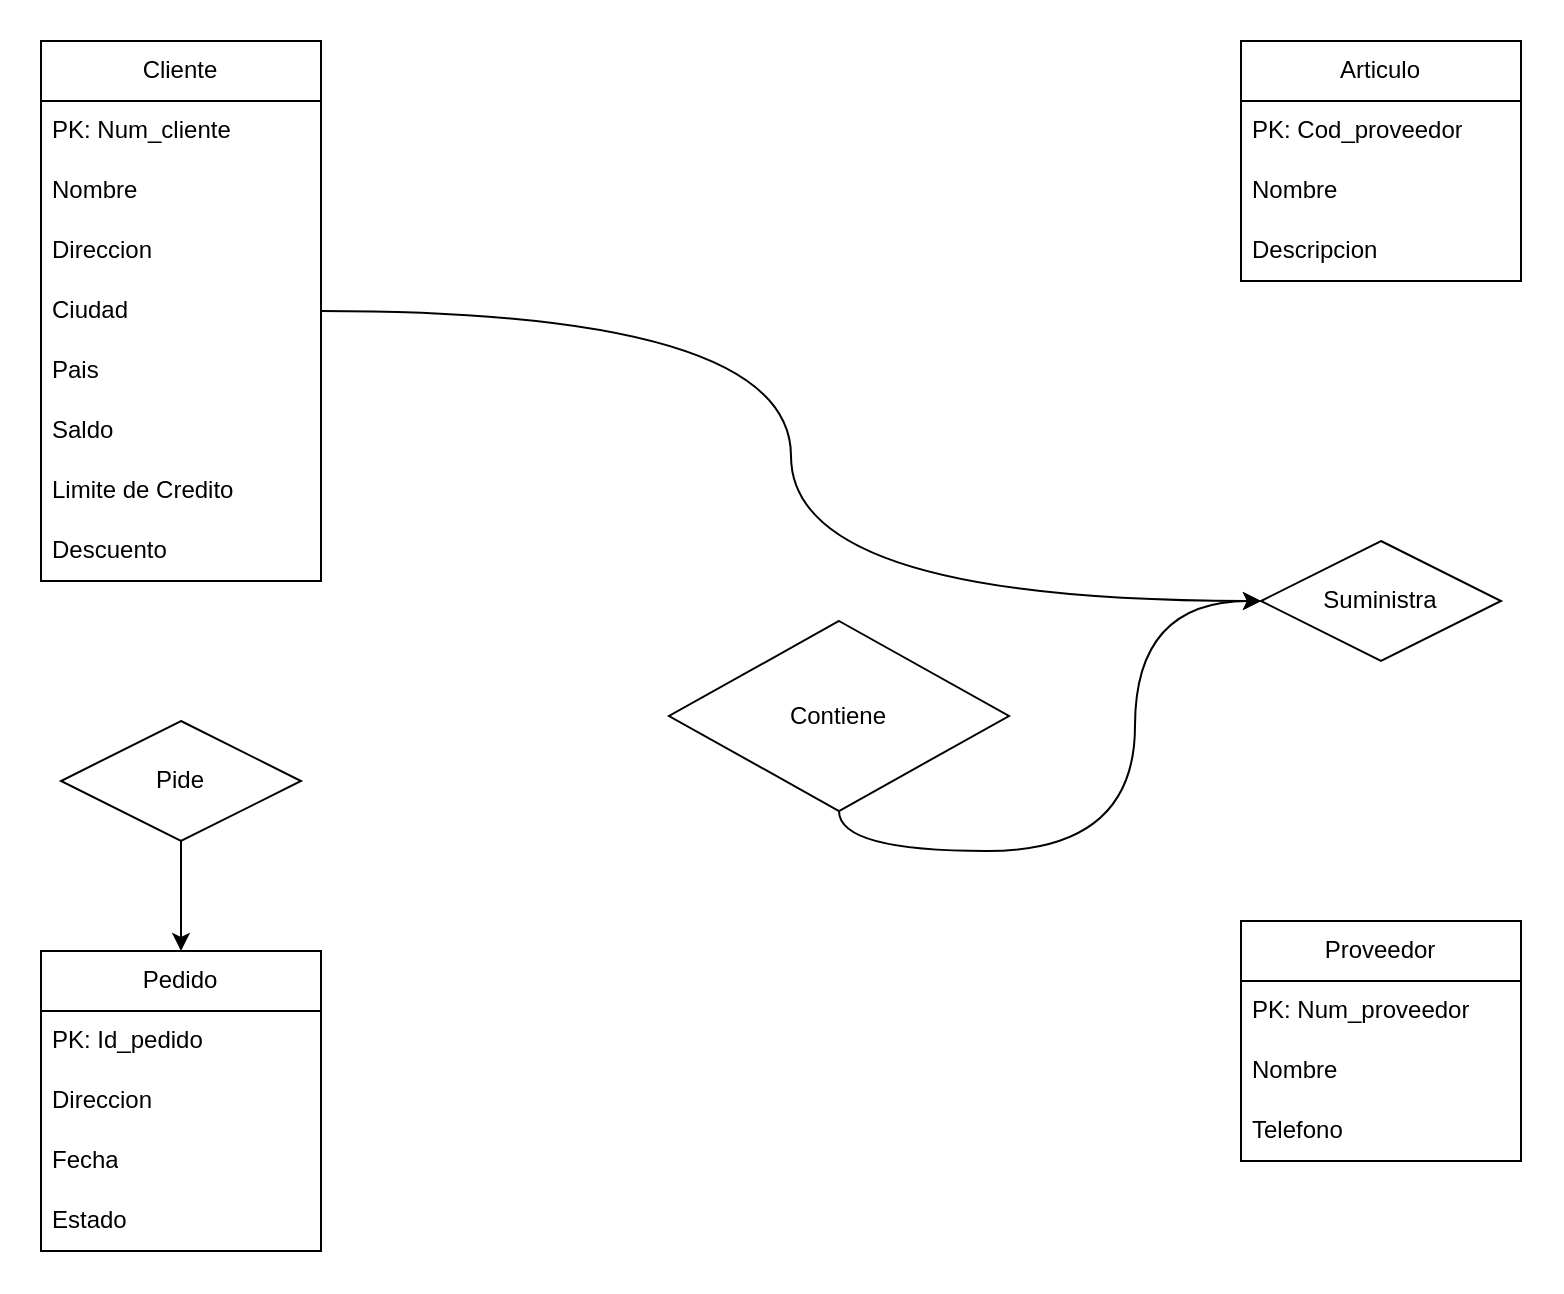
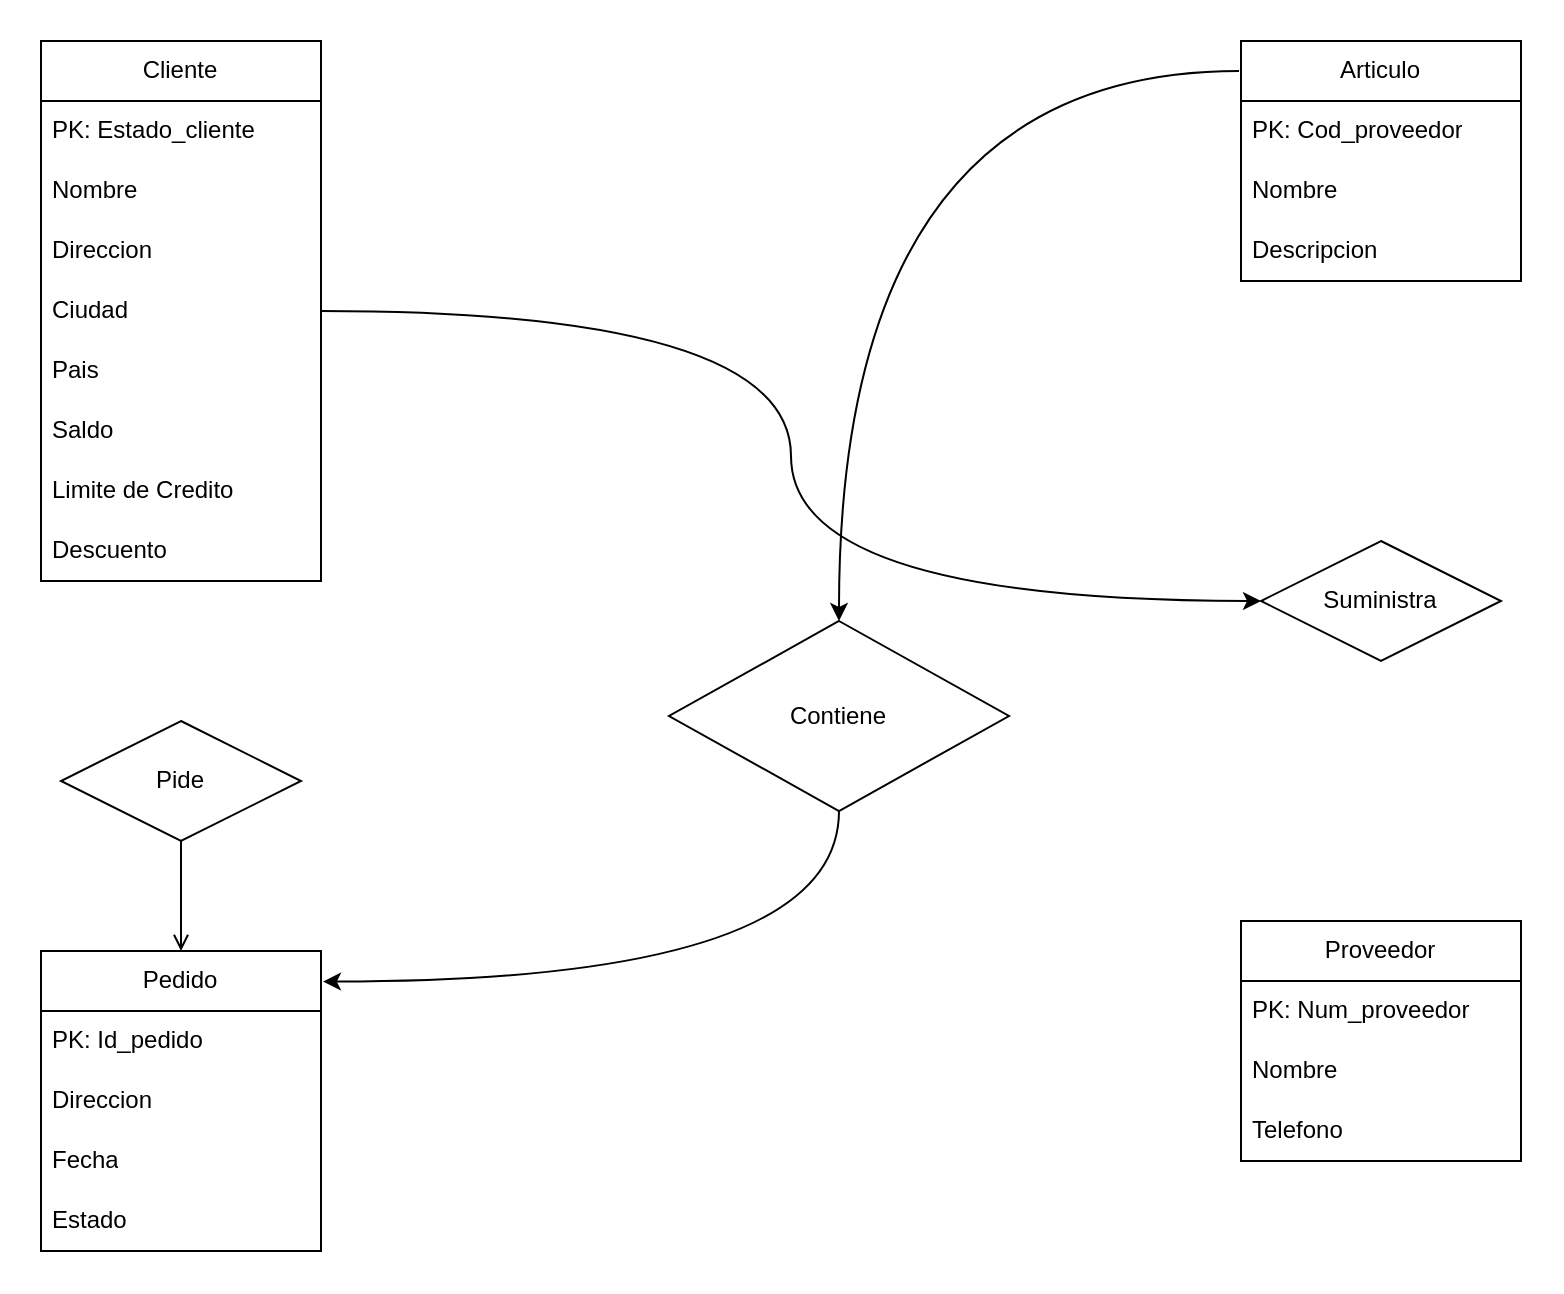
(141, 131) -> (161, 131)
none -> (938, 207)
(1094, 823) -> (620, 961)
(181, 936) -> (181, 939)
